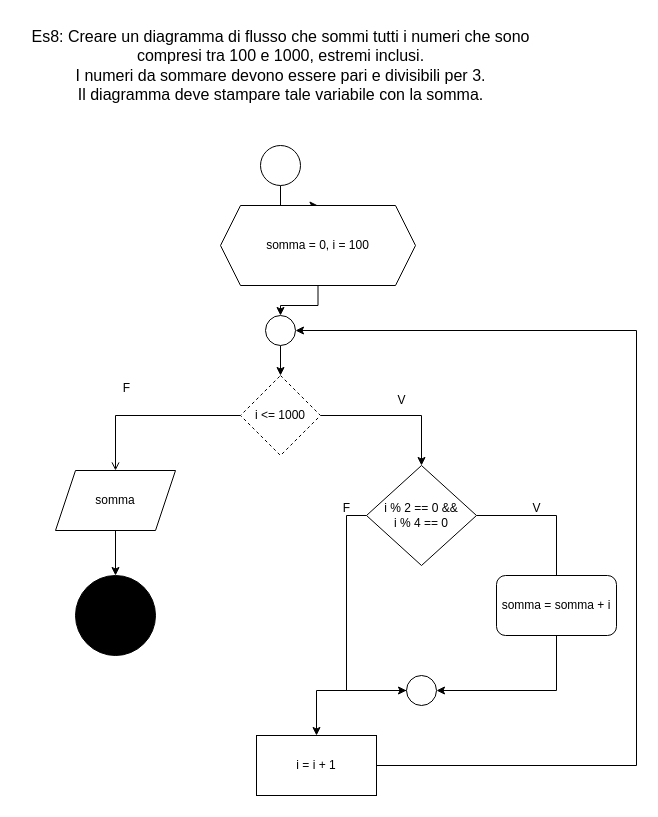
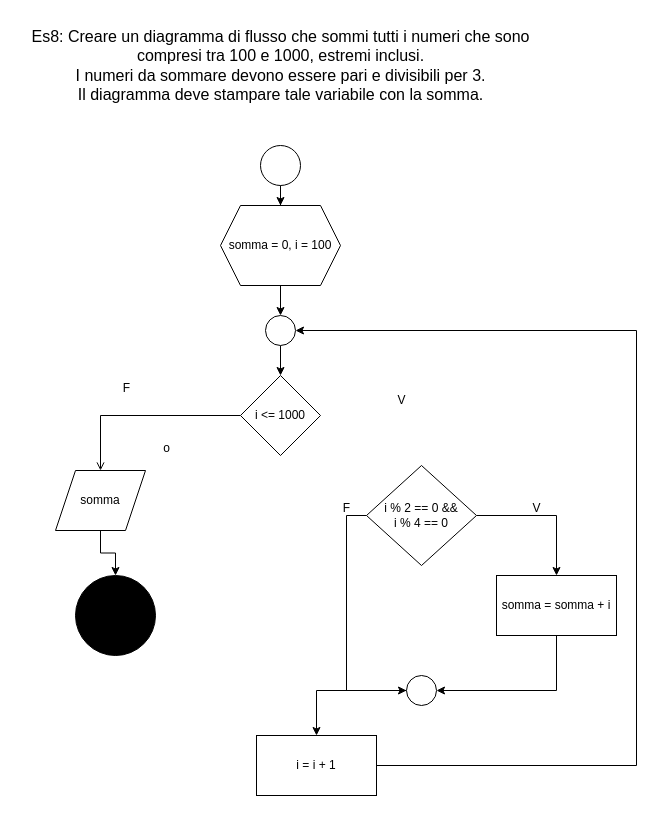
(318, 246) -> (281, 246)
(281, 416) -> (281, 416)
(393, 416) -> none
none -> (167, 449)
(116, 501) -> (101, 501)
(557, 570) -> (557, 567)
(557, 606) -> (557, 606)
